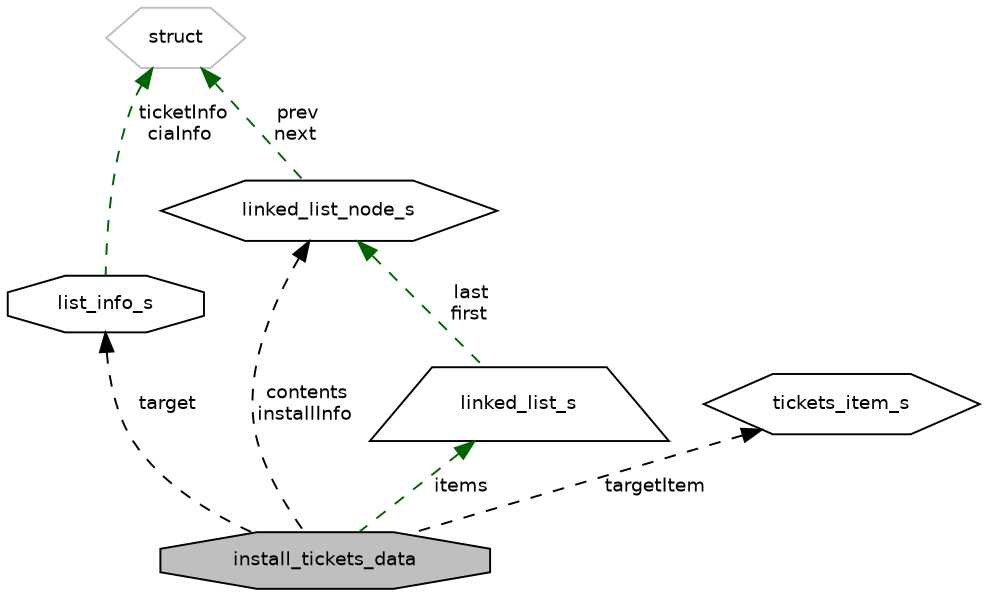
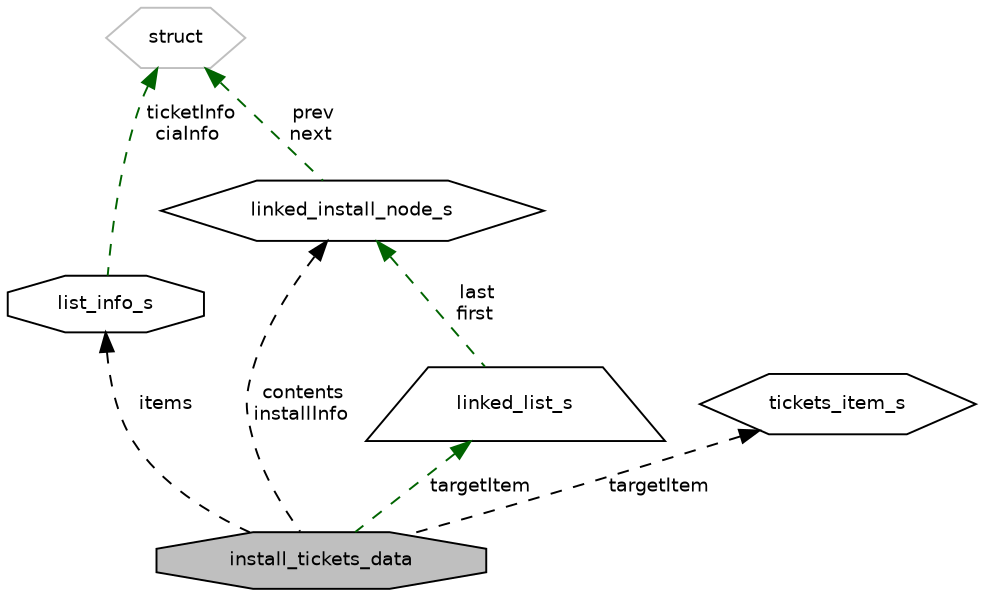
(329, 211) -> (352, 211)
(165, 404) -> (163, 404)
(458, 487) -> (478, 487)
